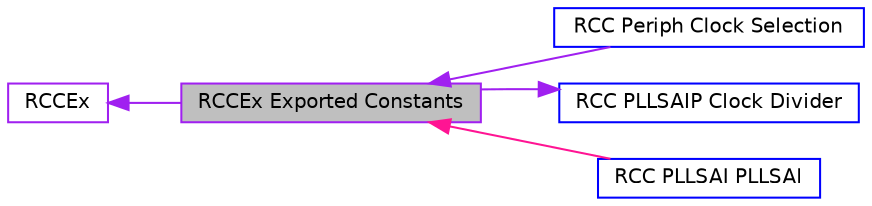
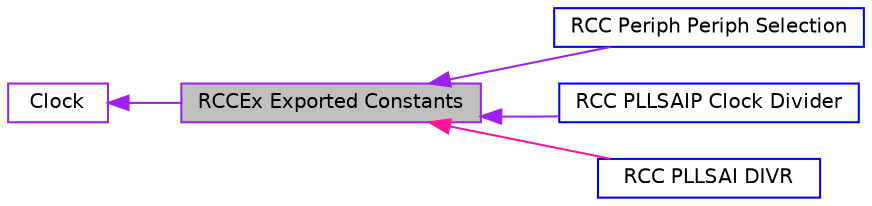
(709, 28) -> (709, 28)
(510, 89) -> (530, 117)
(58, 103) -> (58, 103)
(709, 178) -> (709, 178)
